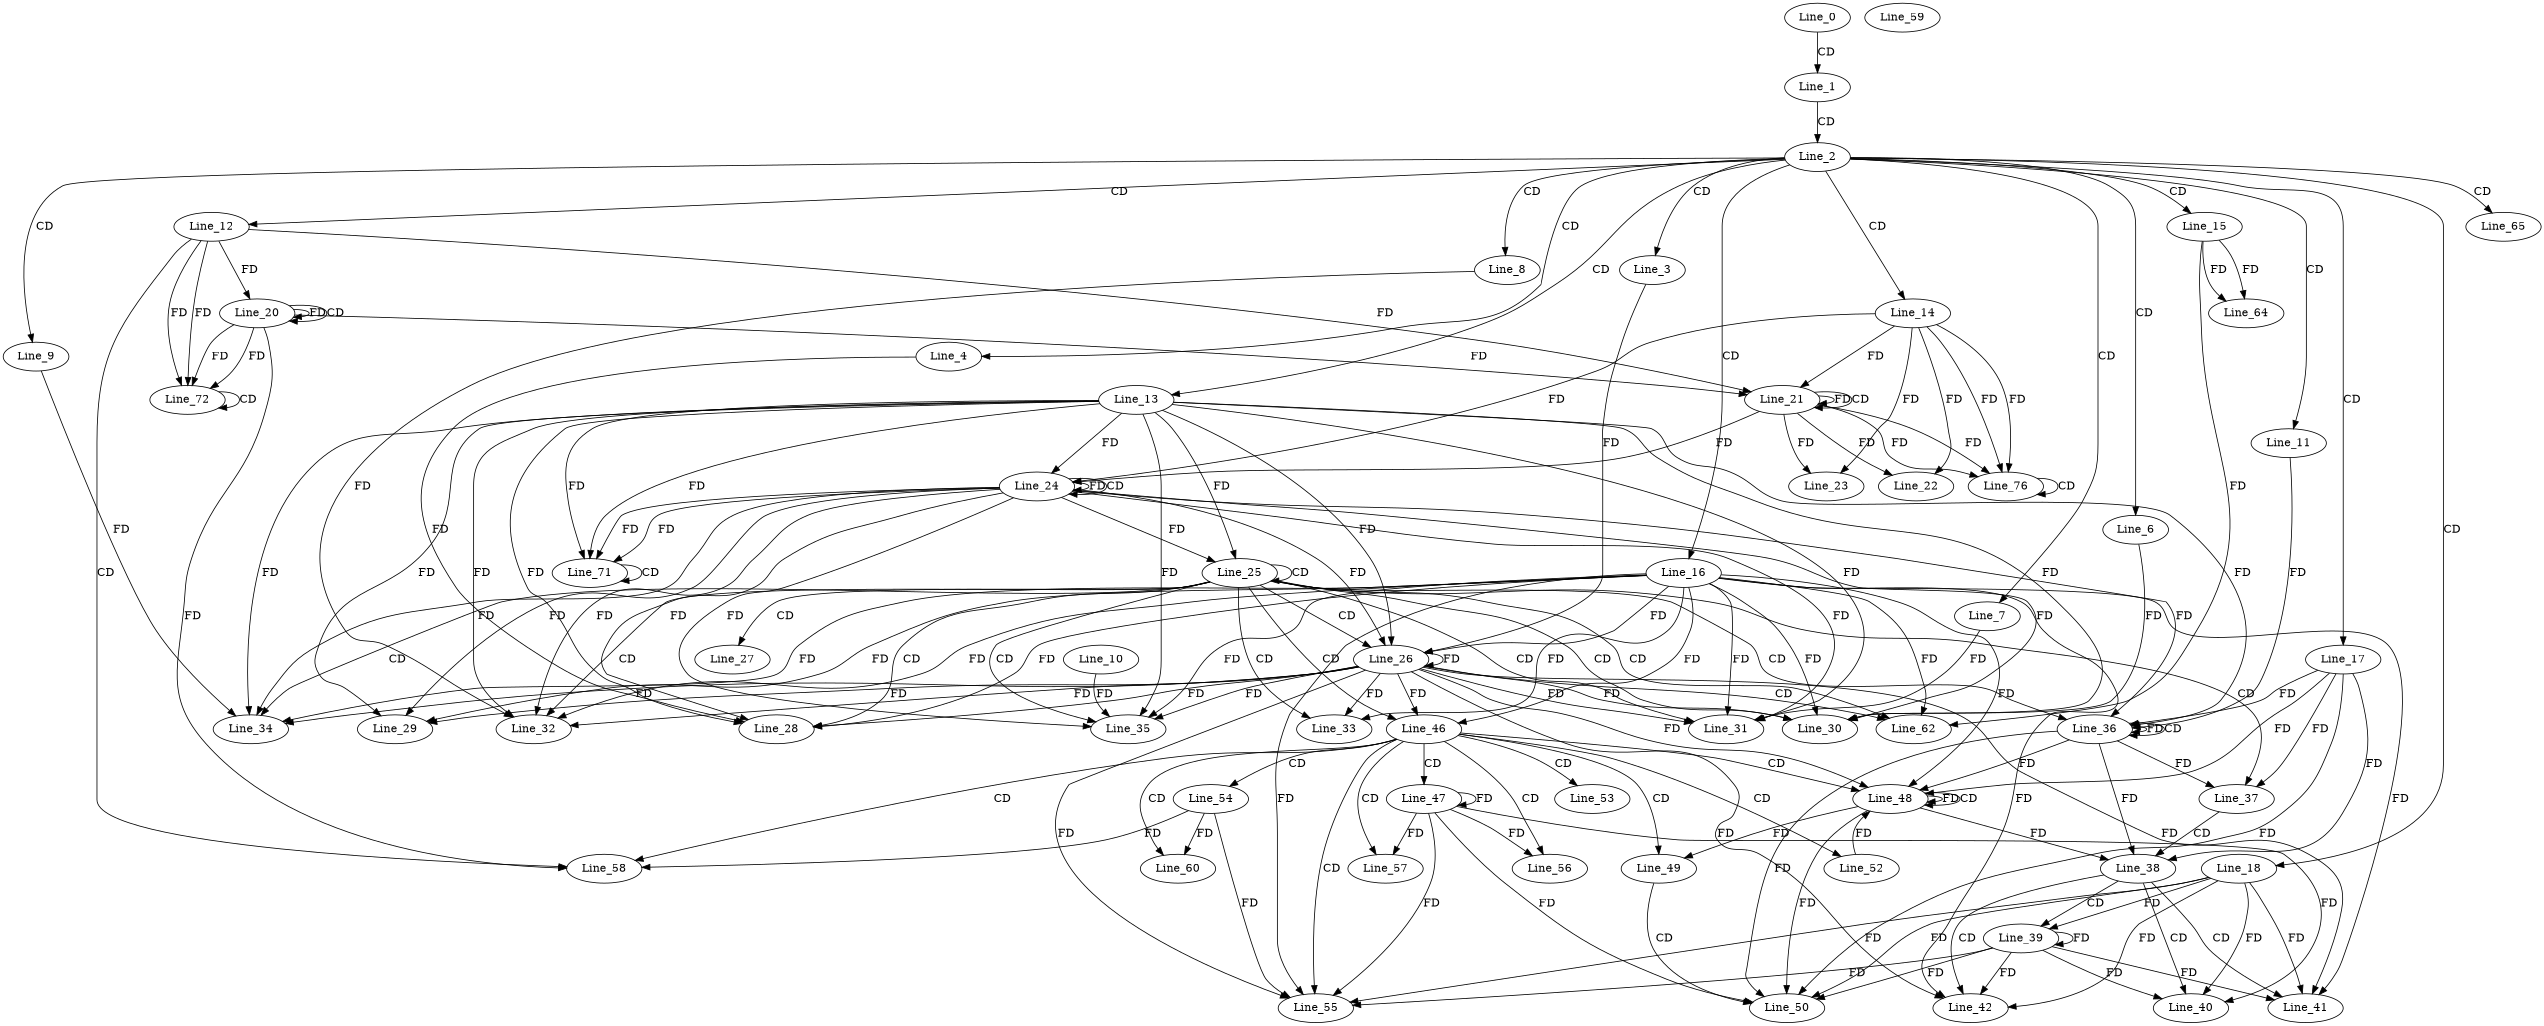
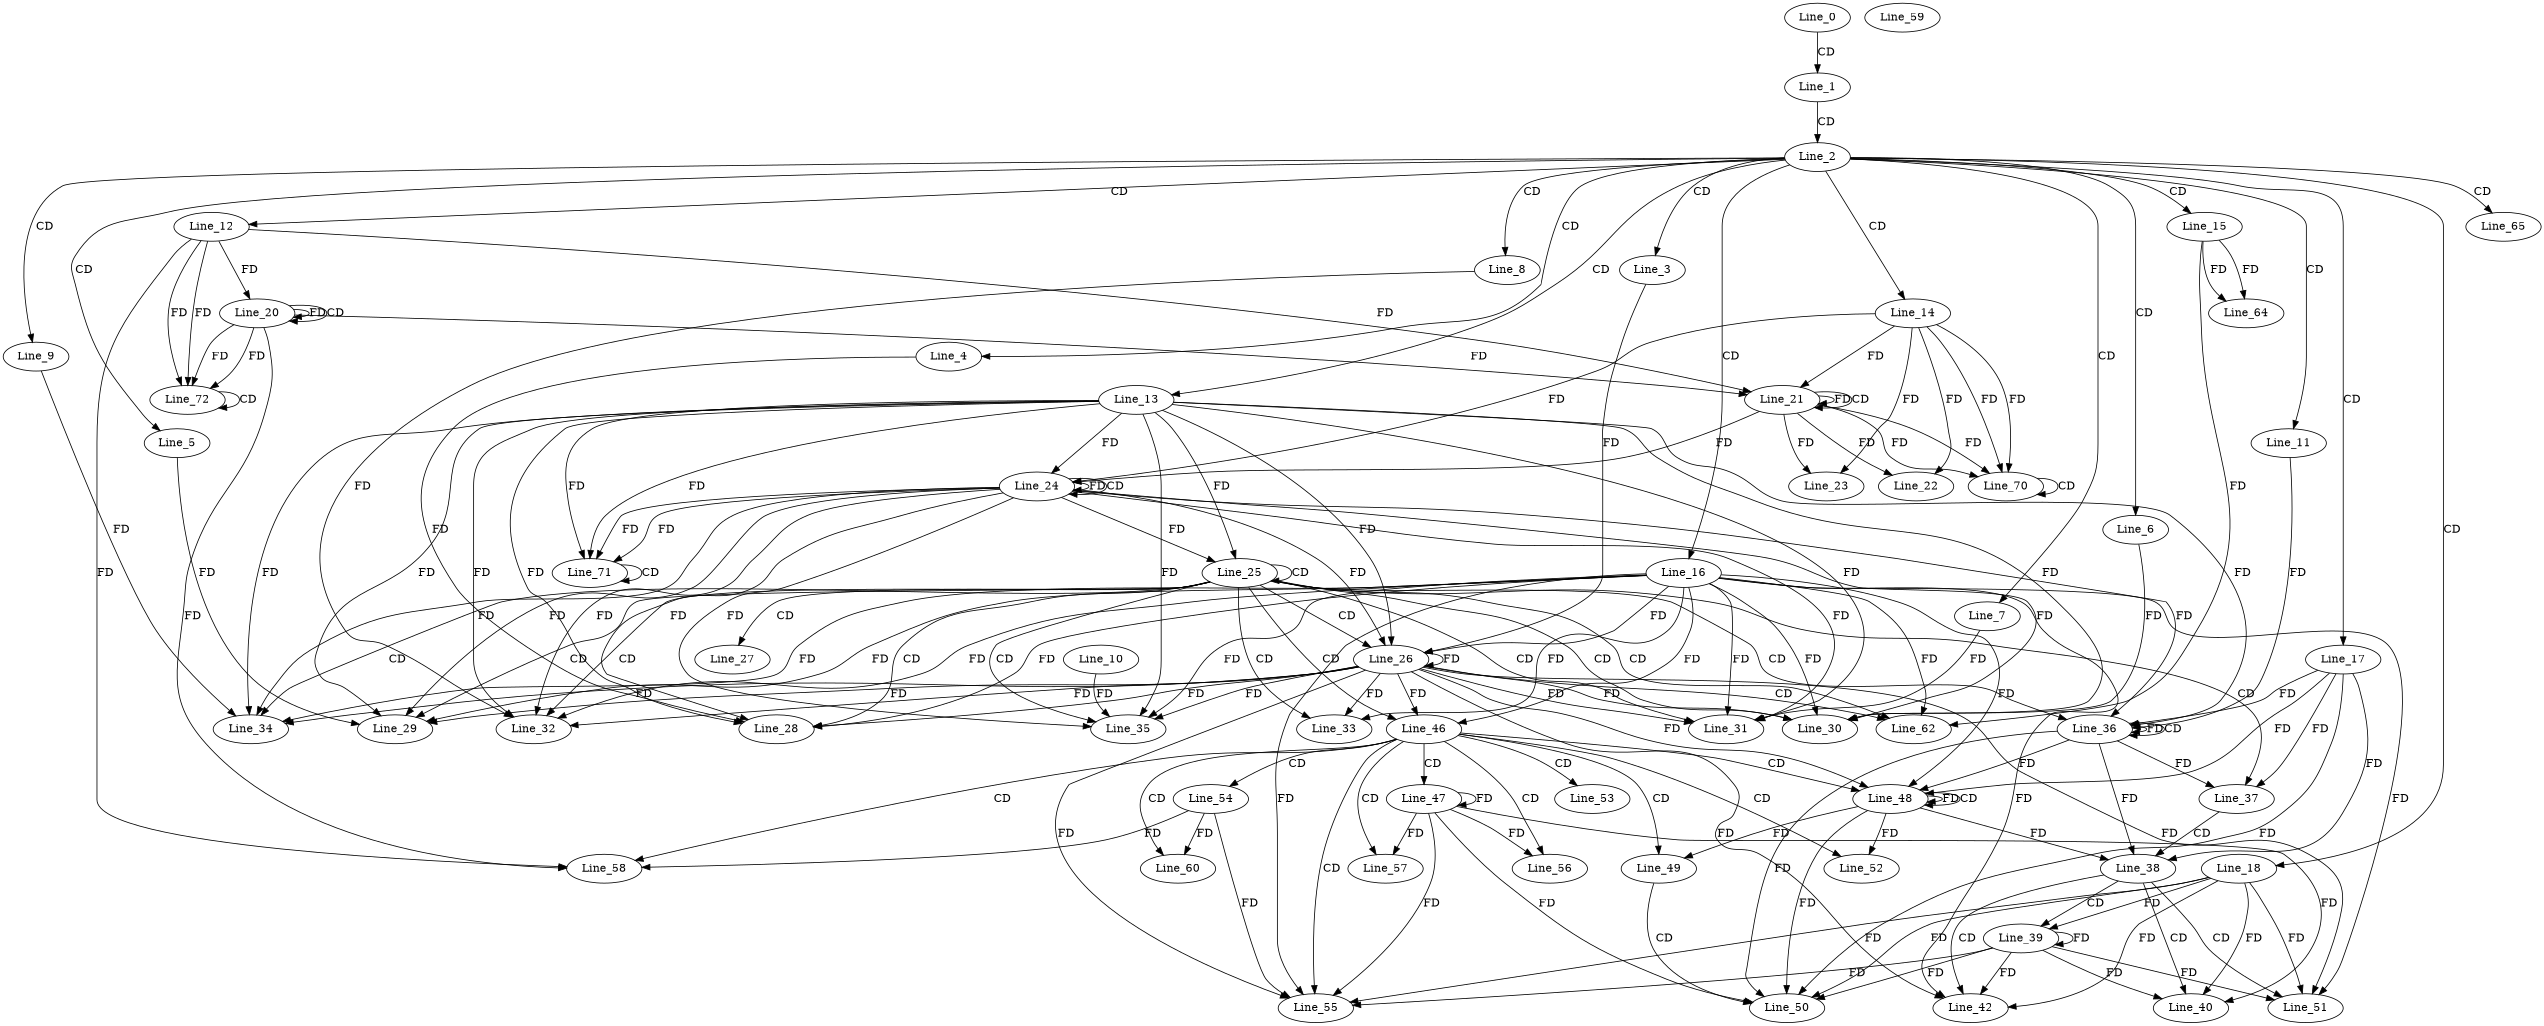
none -> (177, 443)
(2006, 486) -> (2006, 486)
(106, 573) -> (106, 573)
none -> (801, 593)
(1853, 834) -> (1880, 830)
(2306, 1008) -> (2306, 1008)
